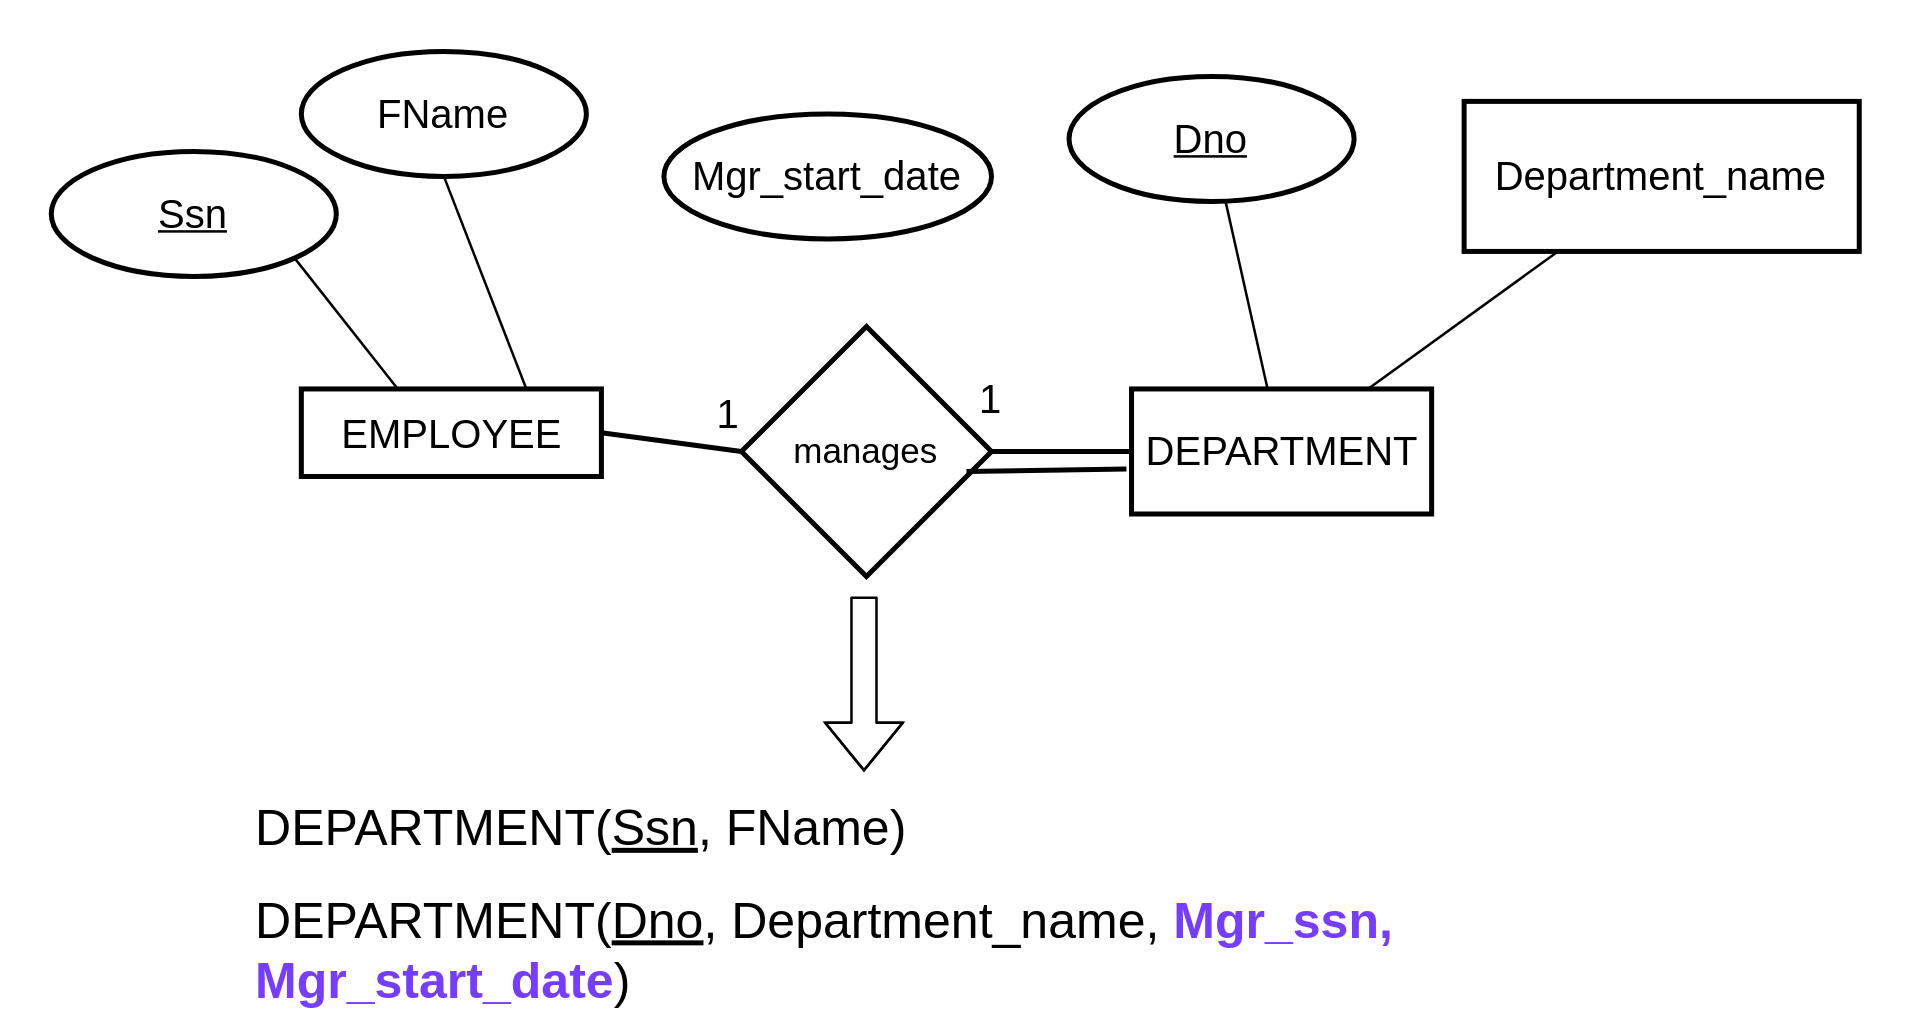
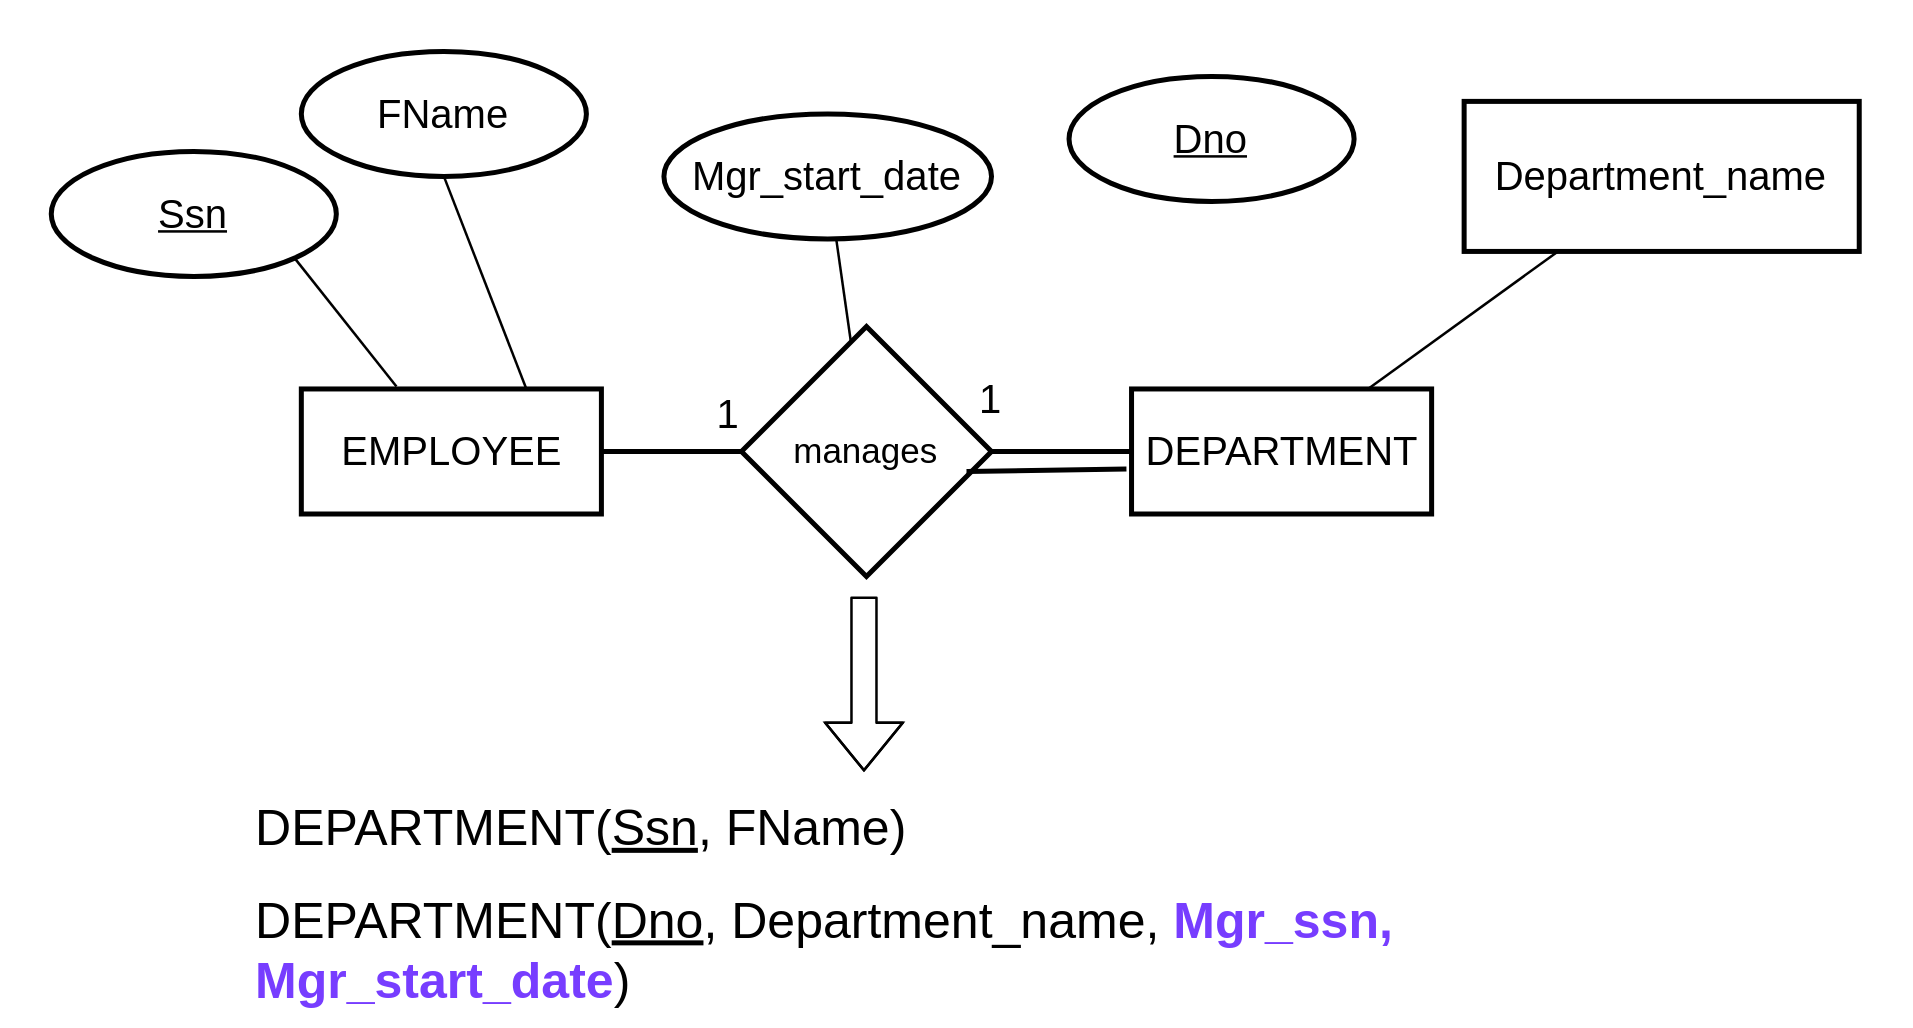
none -> (843, 290)
(1246, 295) -> none
(451, 433) -> (451, 451)
